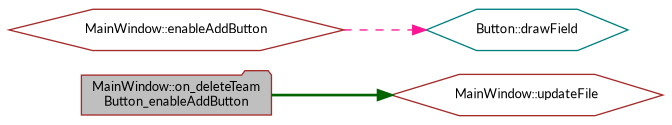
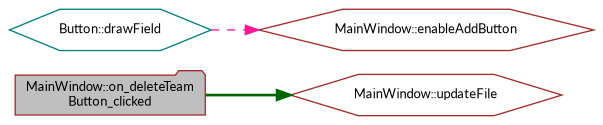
(378, 30) -> (228, 30)
(176, 95) -> (110, 95)
